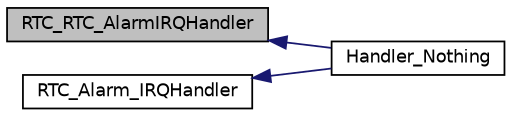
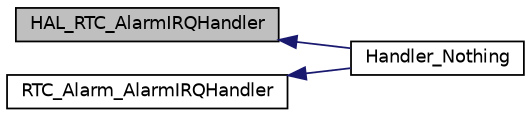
(138, 25) -> (147, 25)
(138, 92) -> (147, 92)
